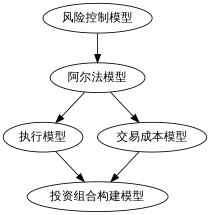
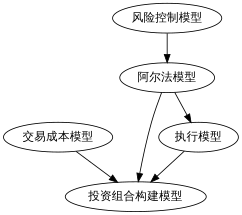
(122, 104) -> (149, 132)
